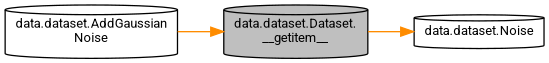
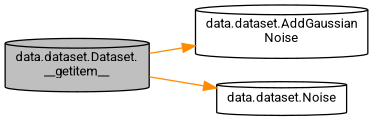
(194, 32) -> (166, 51)
